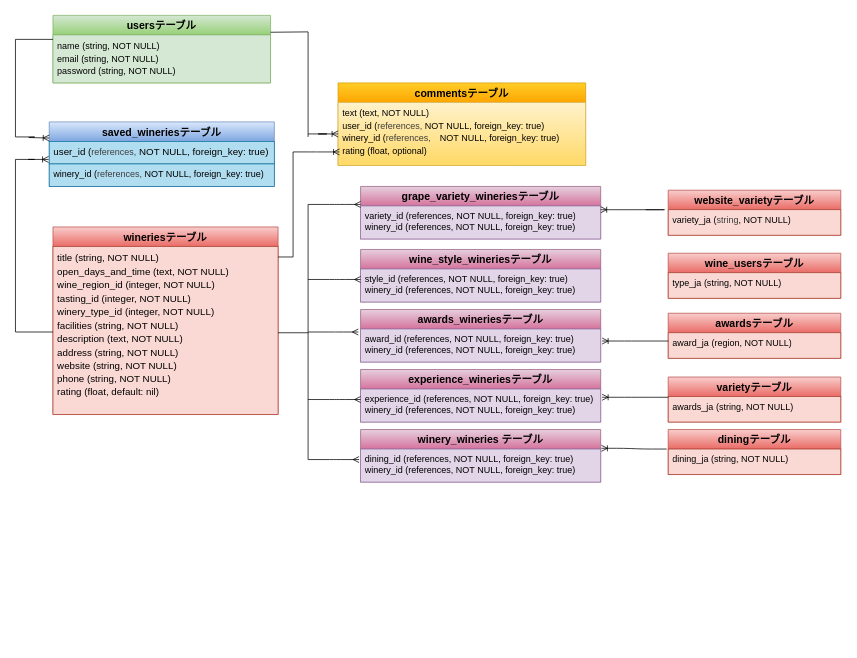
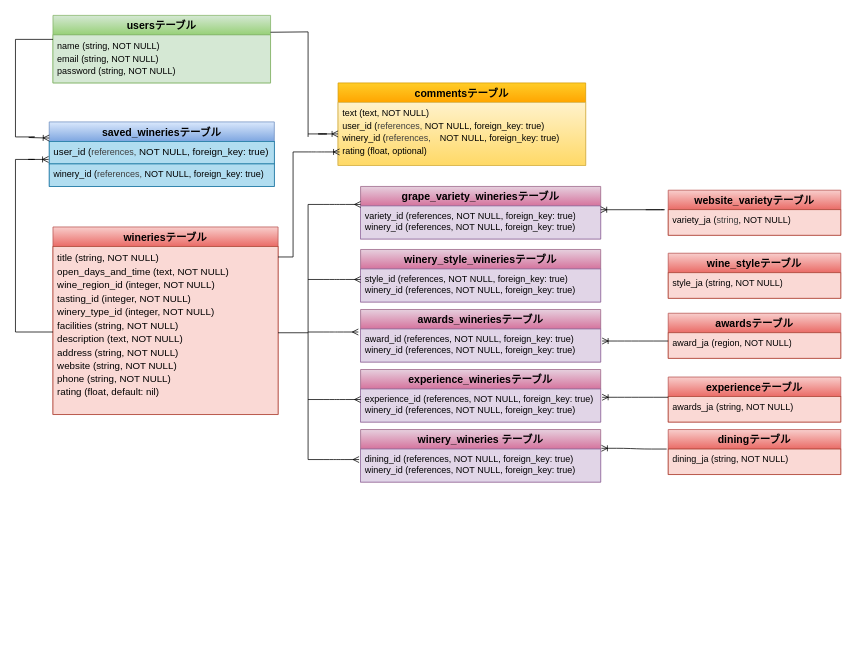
(480, 260) -> (480, 260)
(754, 264) -> (754, 264)
(732, 283) -> (733, 283)
(754, 387) -> (754, 387)
